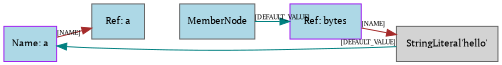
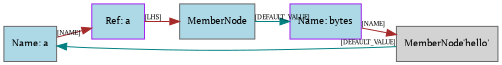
(118, 21) -> (118, 21)
none -> (157, 21)
(326, 21) -> (326, 21)
(30, 44) -> (30, 44)
(447, 44) -> (447, 44)
